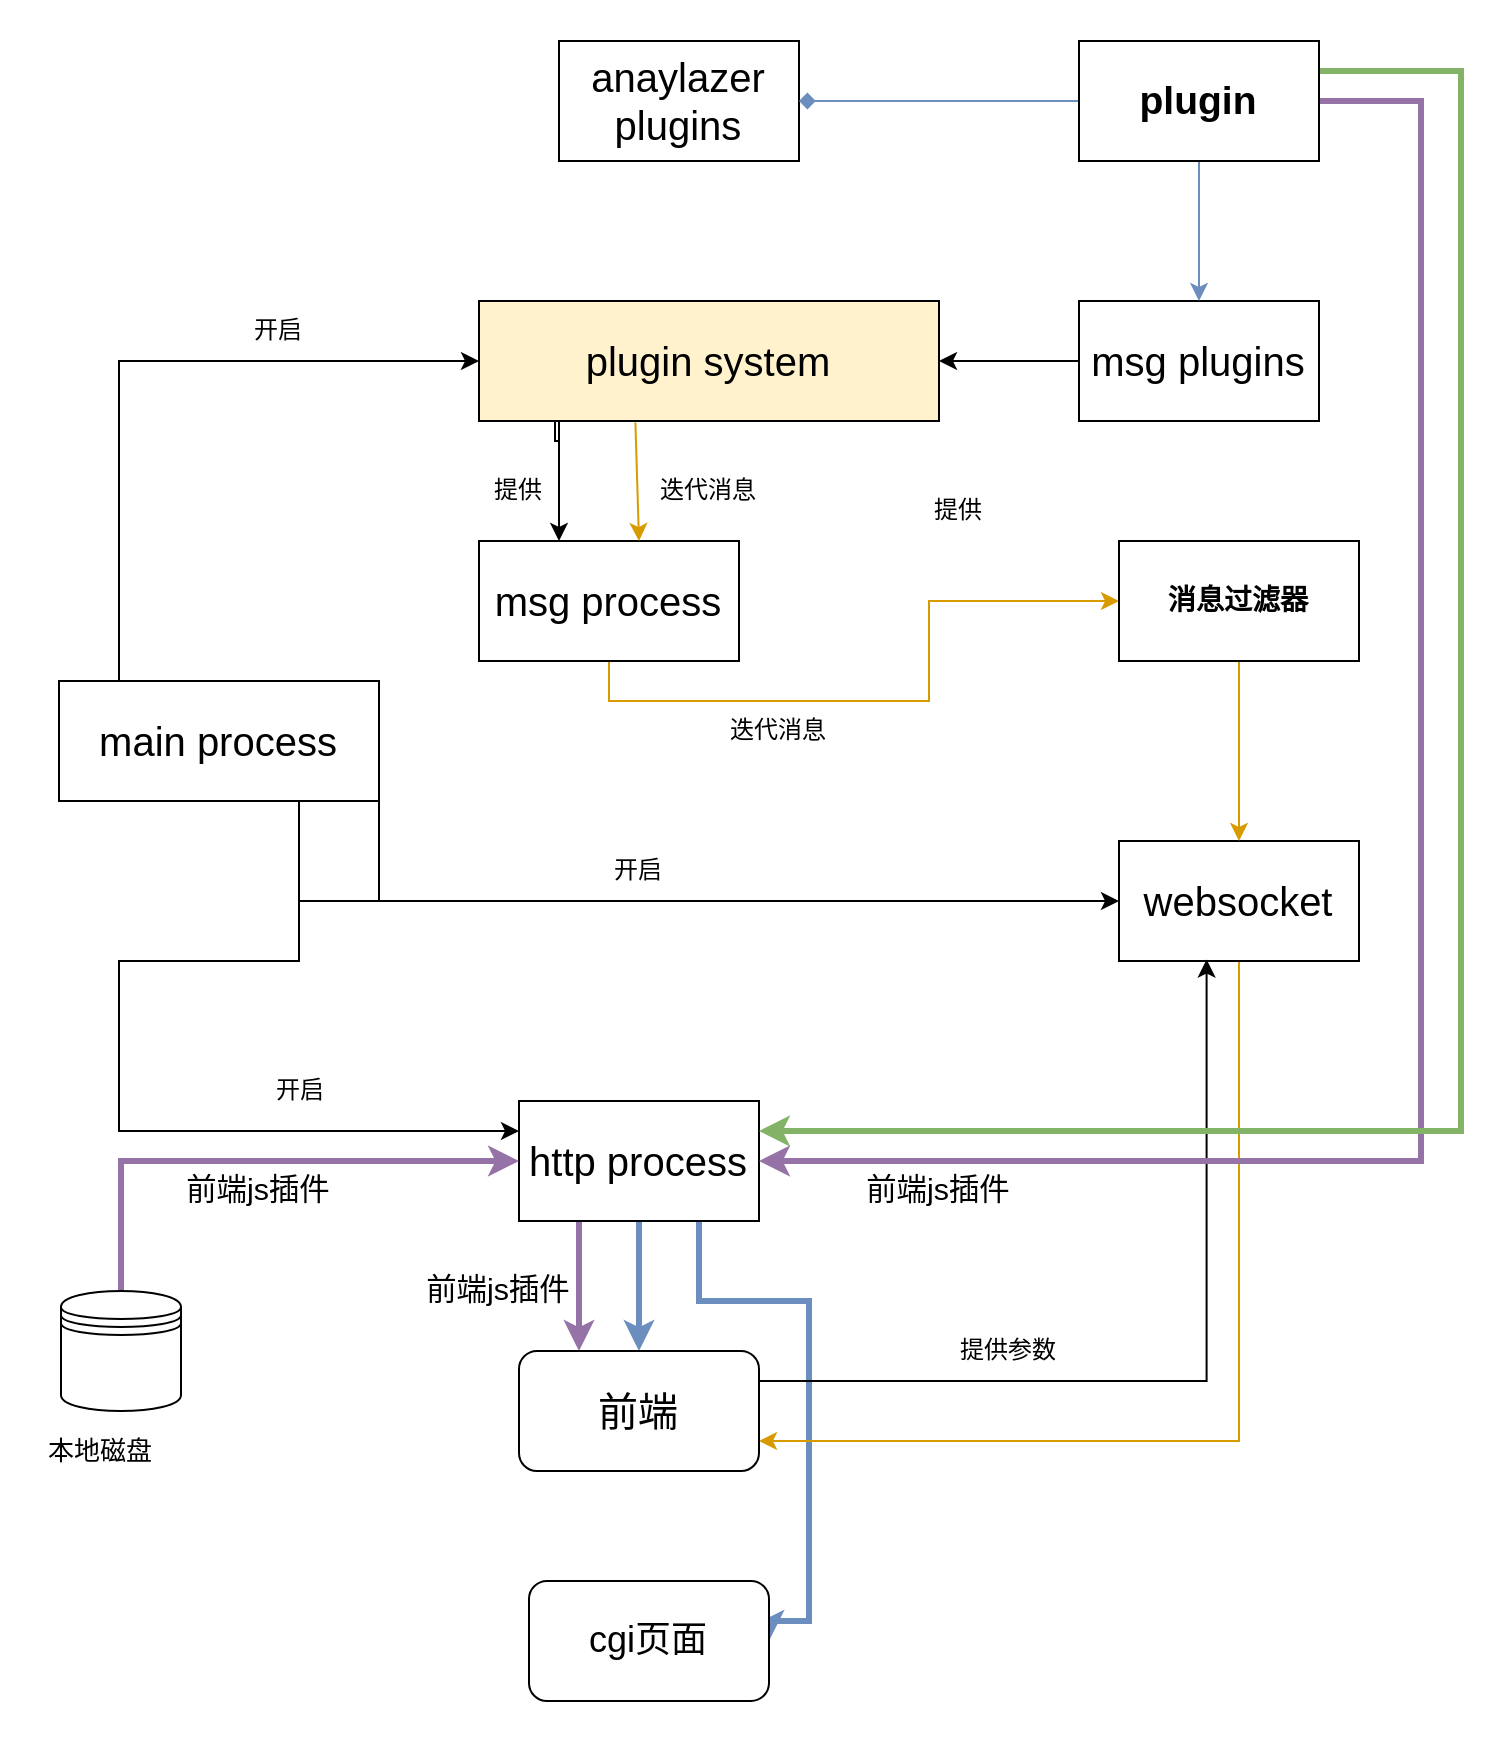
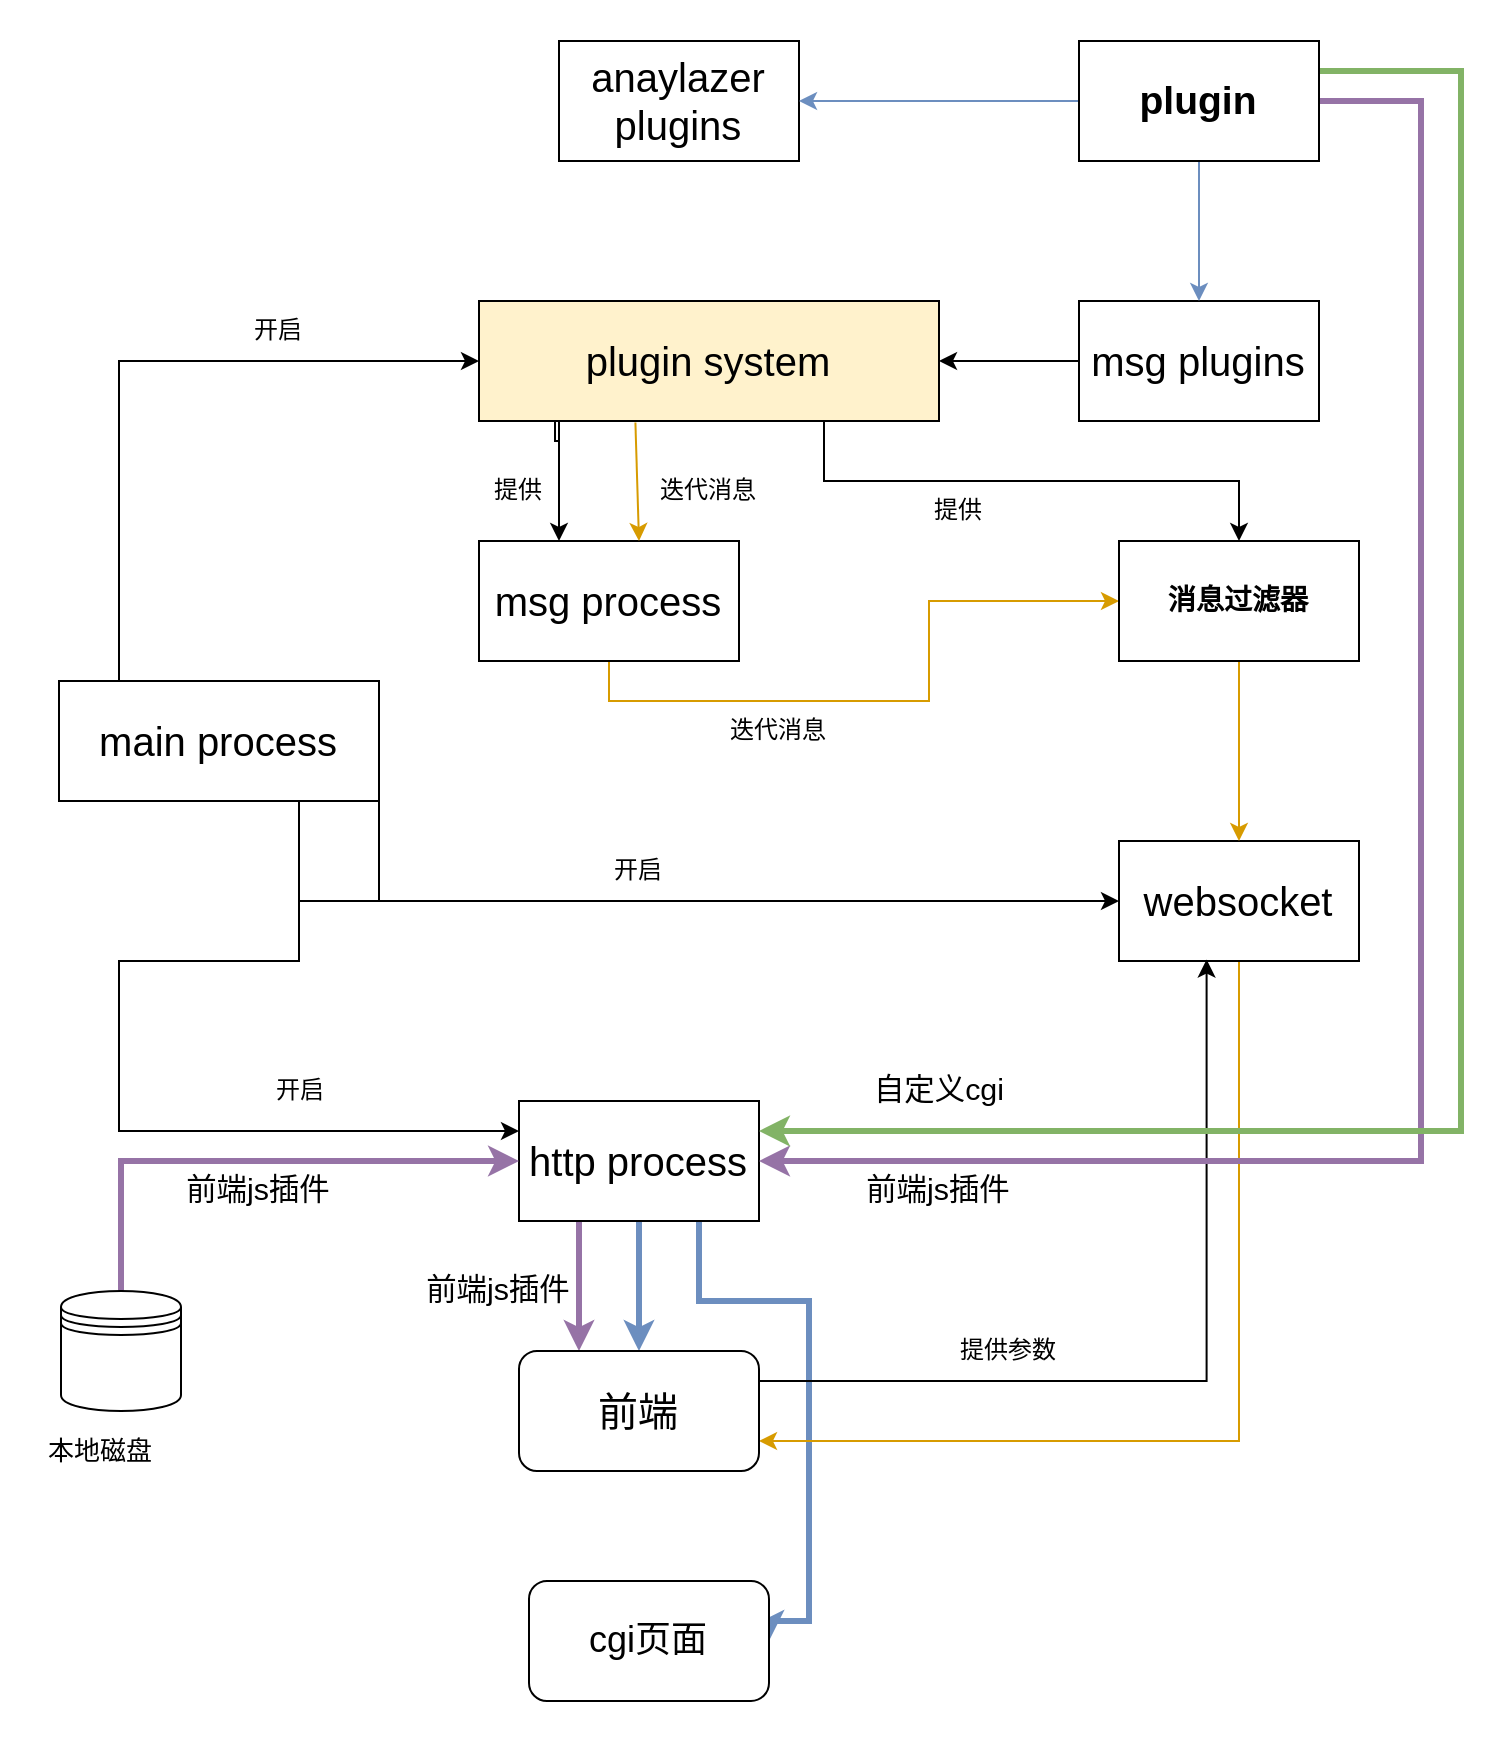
(815, 101) -> (814, 101)
none -> (1025, 481)
none -> (940, 1091)
